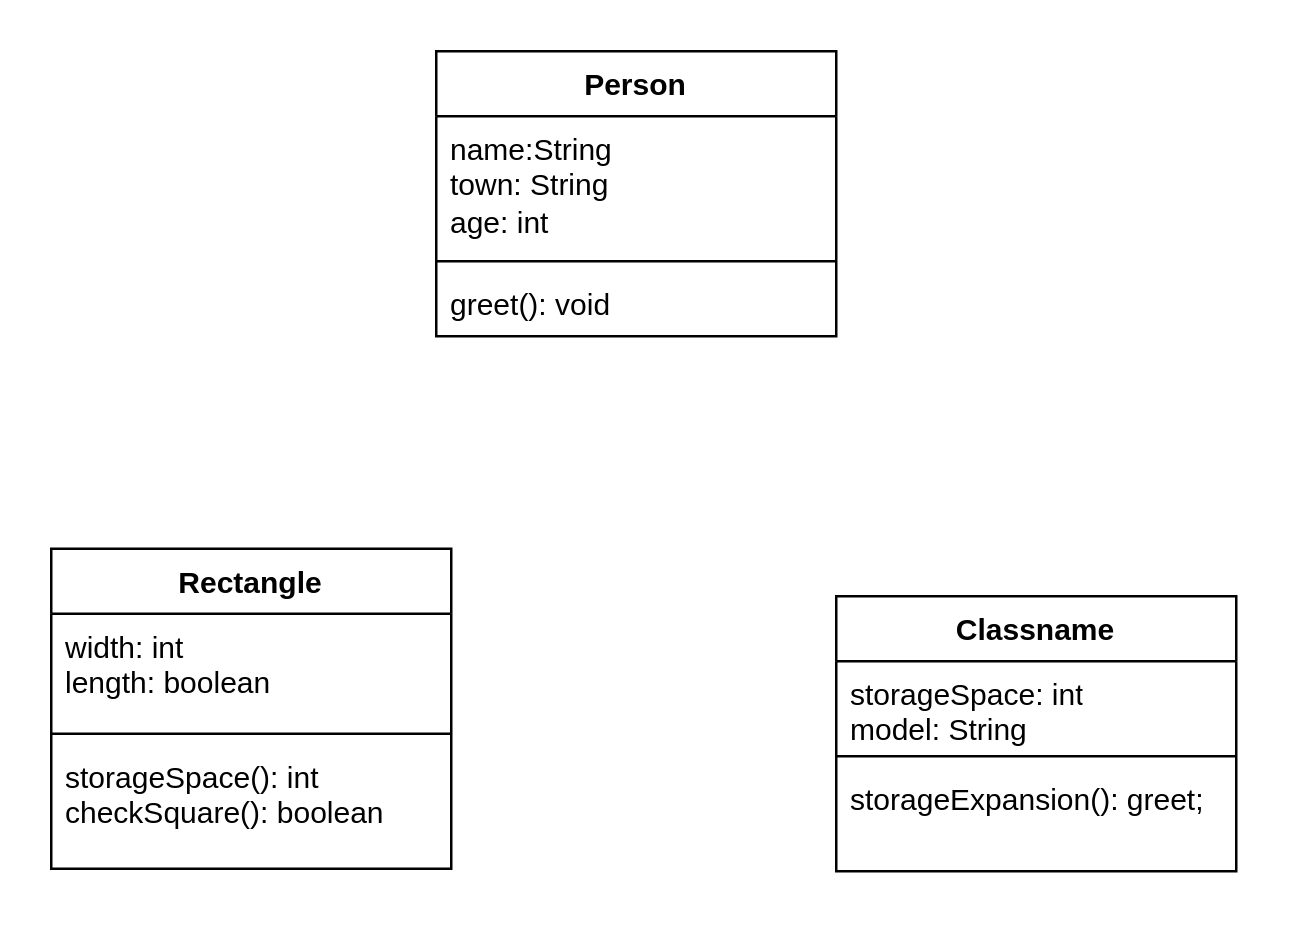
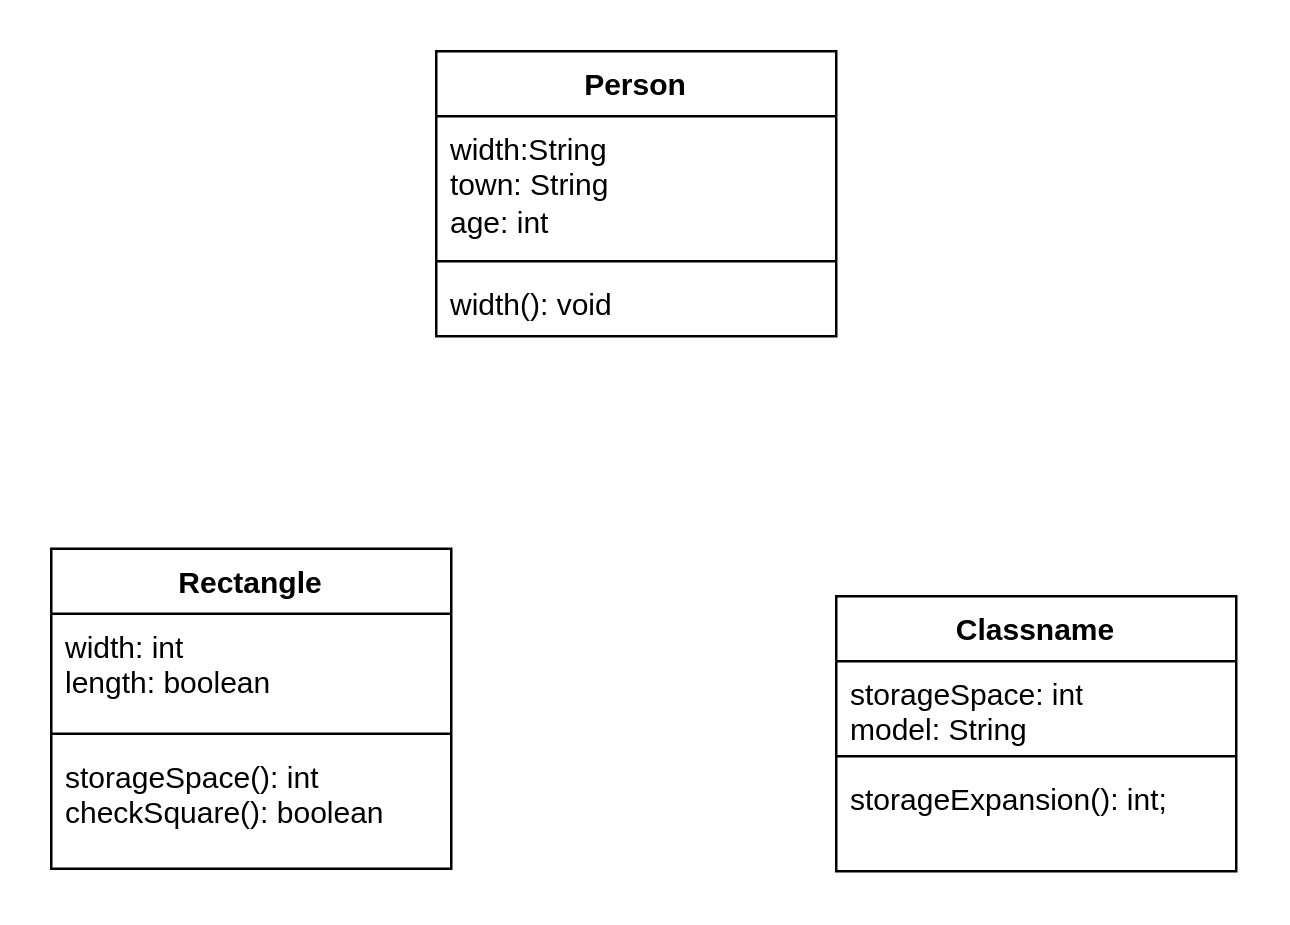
(540, 188) -> (540, 188)
(549, 307) -> (545, 307)
(1039, 820) -> (1033, 802)
